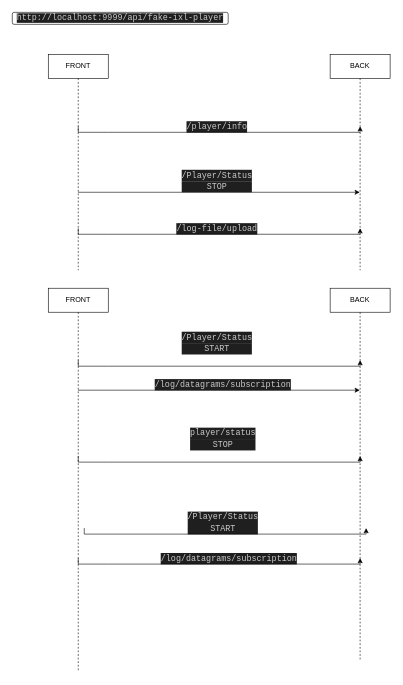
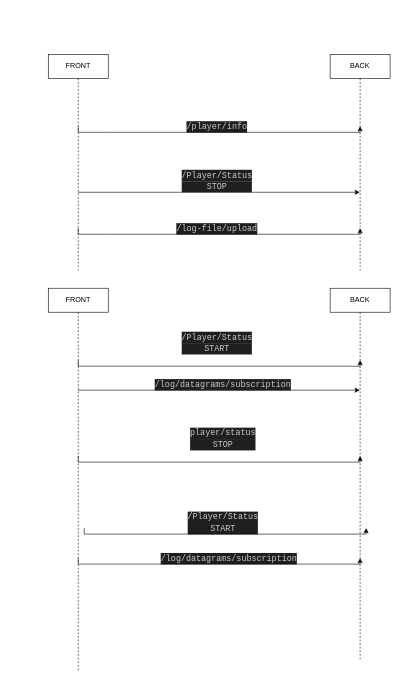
(120, 18) -> none
